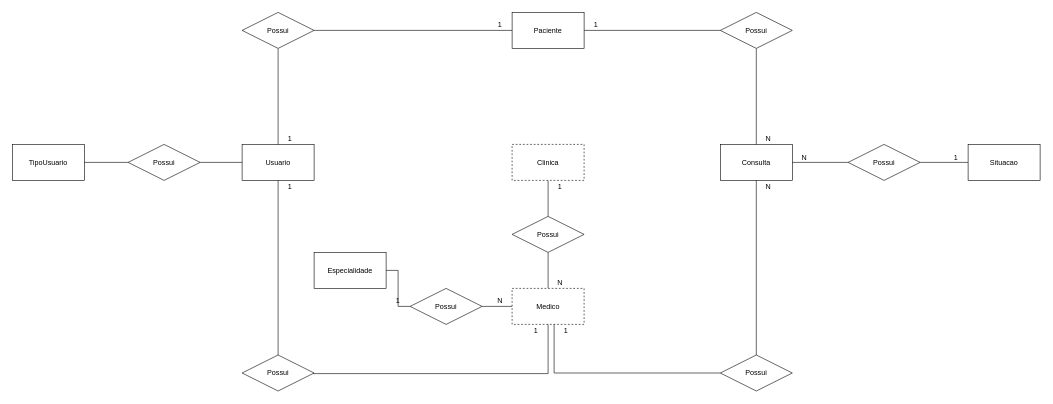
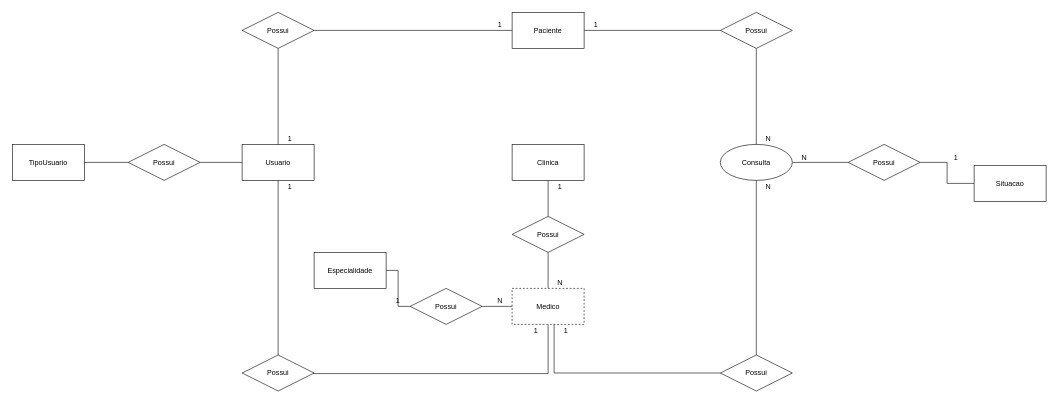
(548, 162) -> (548, 162)
(756, 162) -> (756, 162)
(1004, 162) -> (1010, 183)
